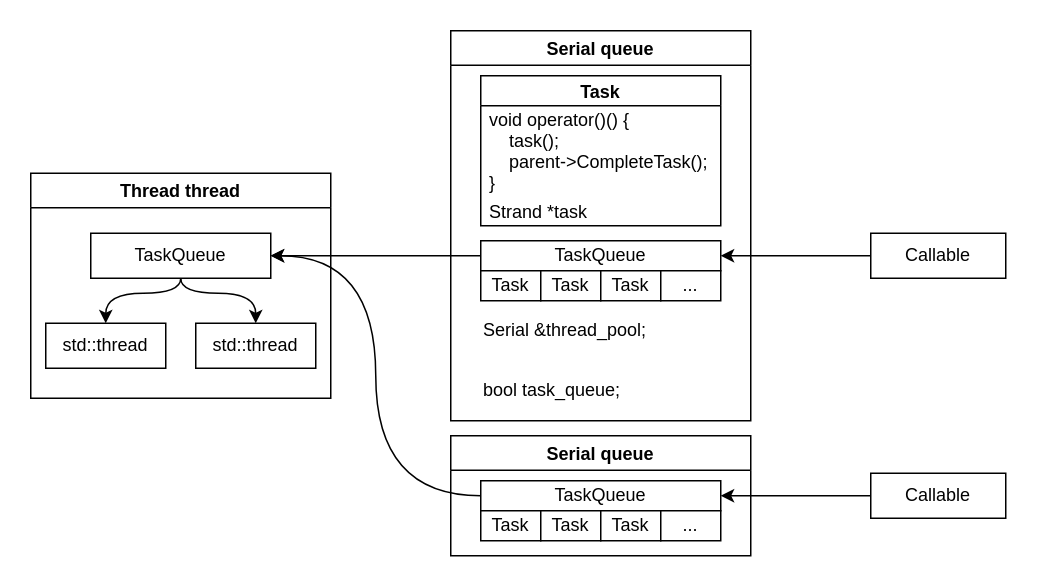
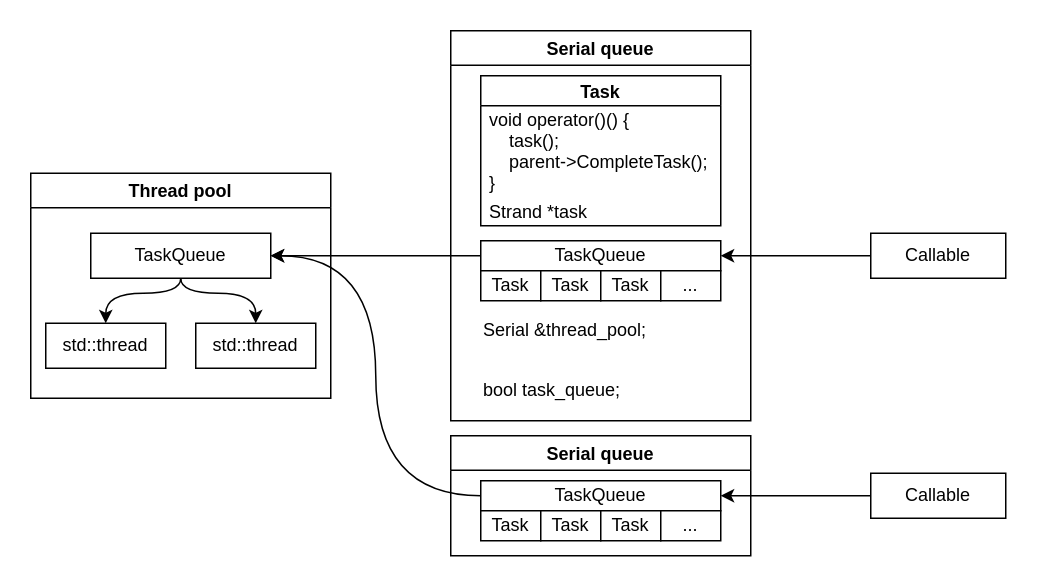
(180, 191) -> (180, 191)
